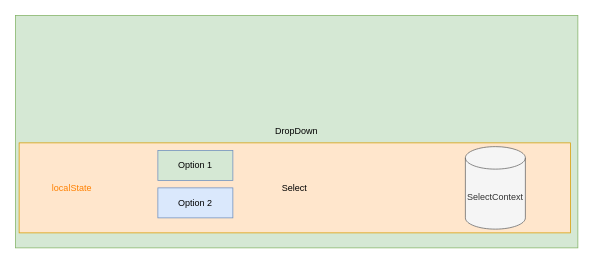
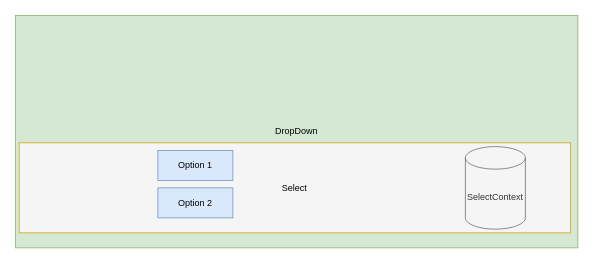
(195, 165) -> (195, 165)
(72, 188) -> none
(295, 188) -> (295, 188)
